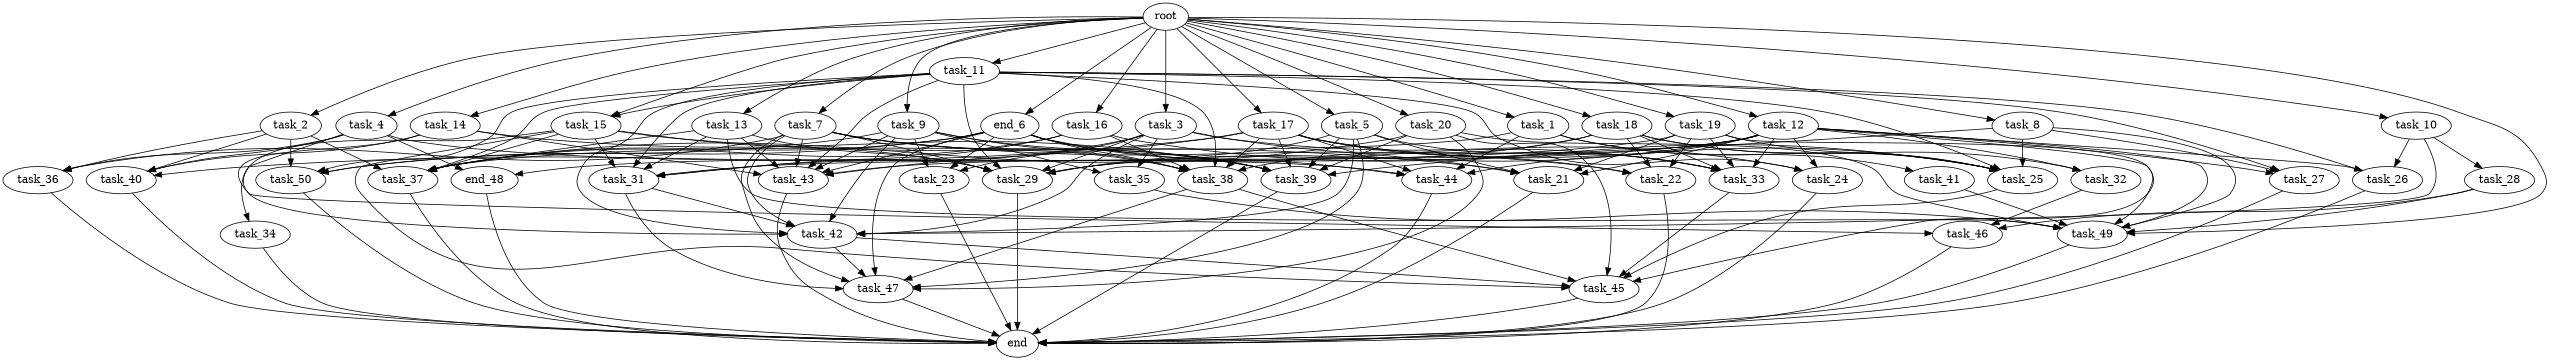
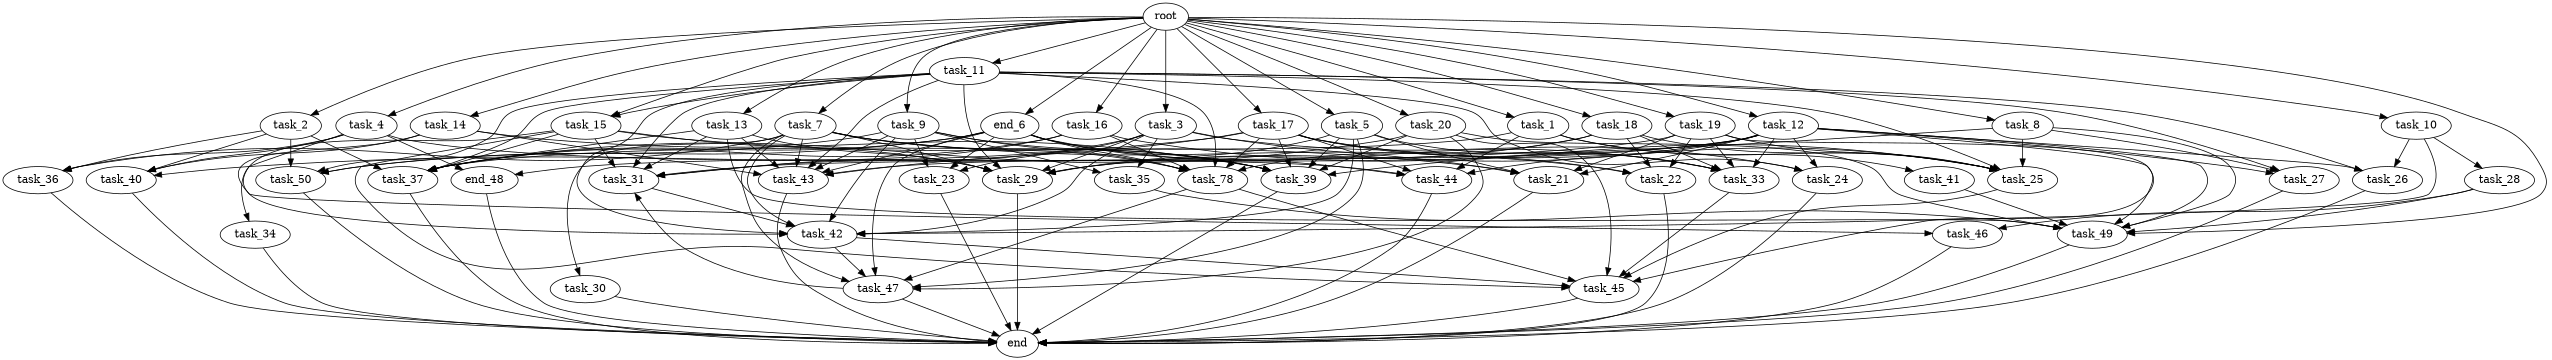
(1213, 180) -> (1213, 180)
(2106, 180) -> none
(716, 269) -> (729, 269)
none -> (585, 289)
